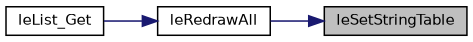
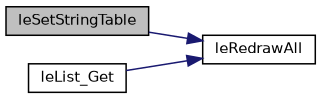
(290, 21) -> (168, 35)
